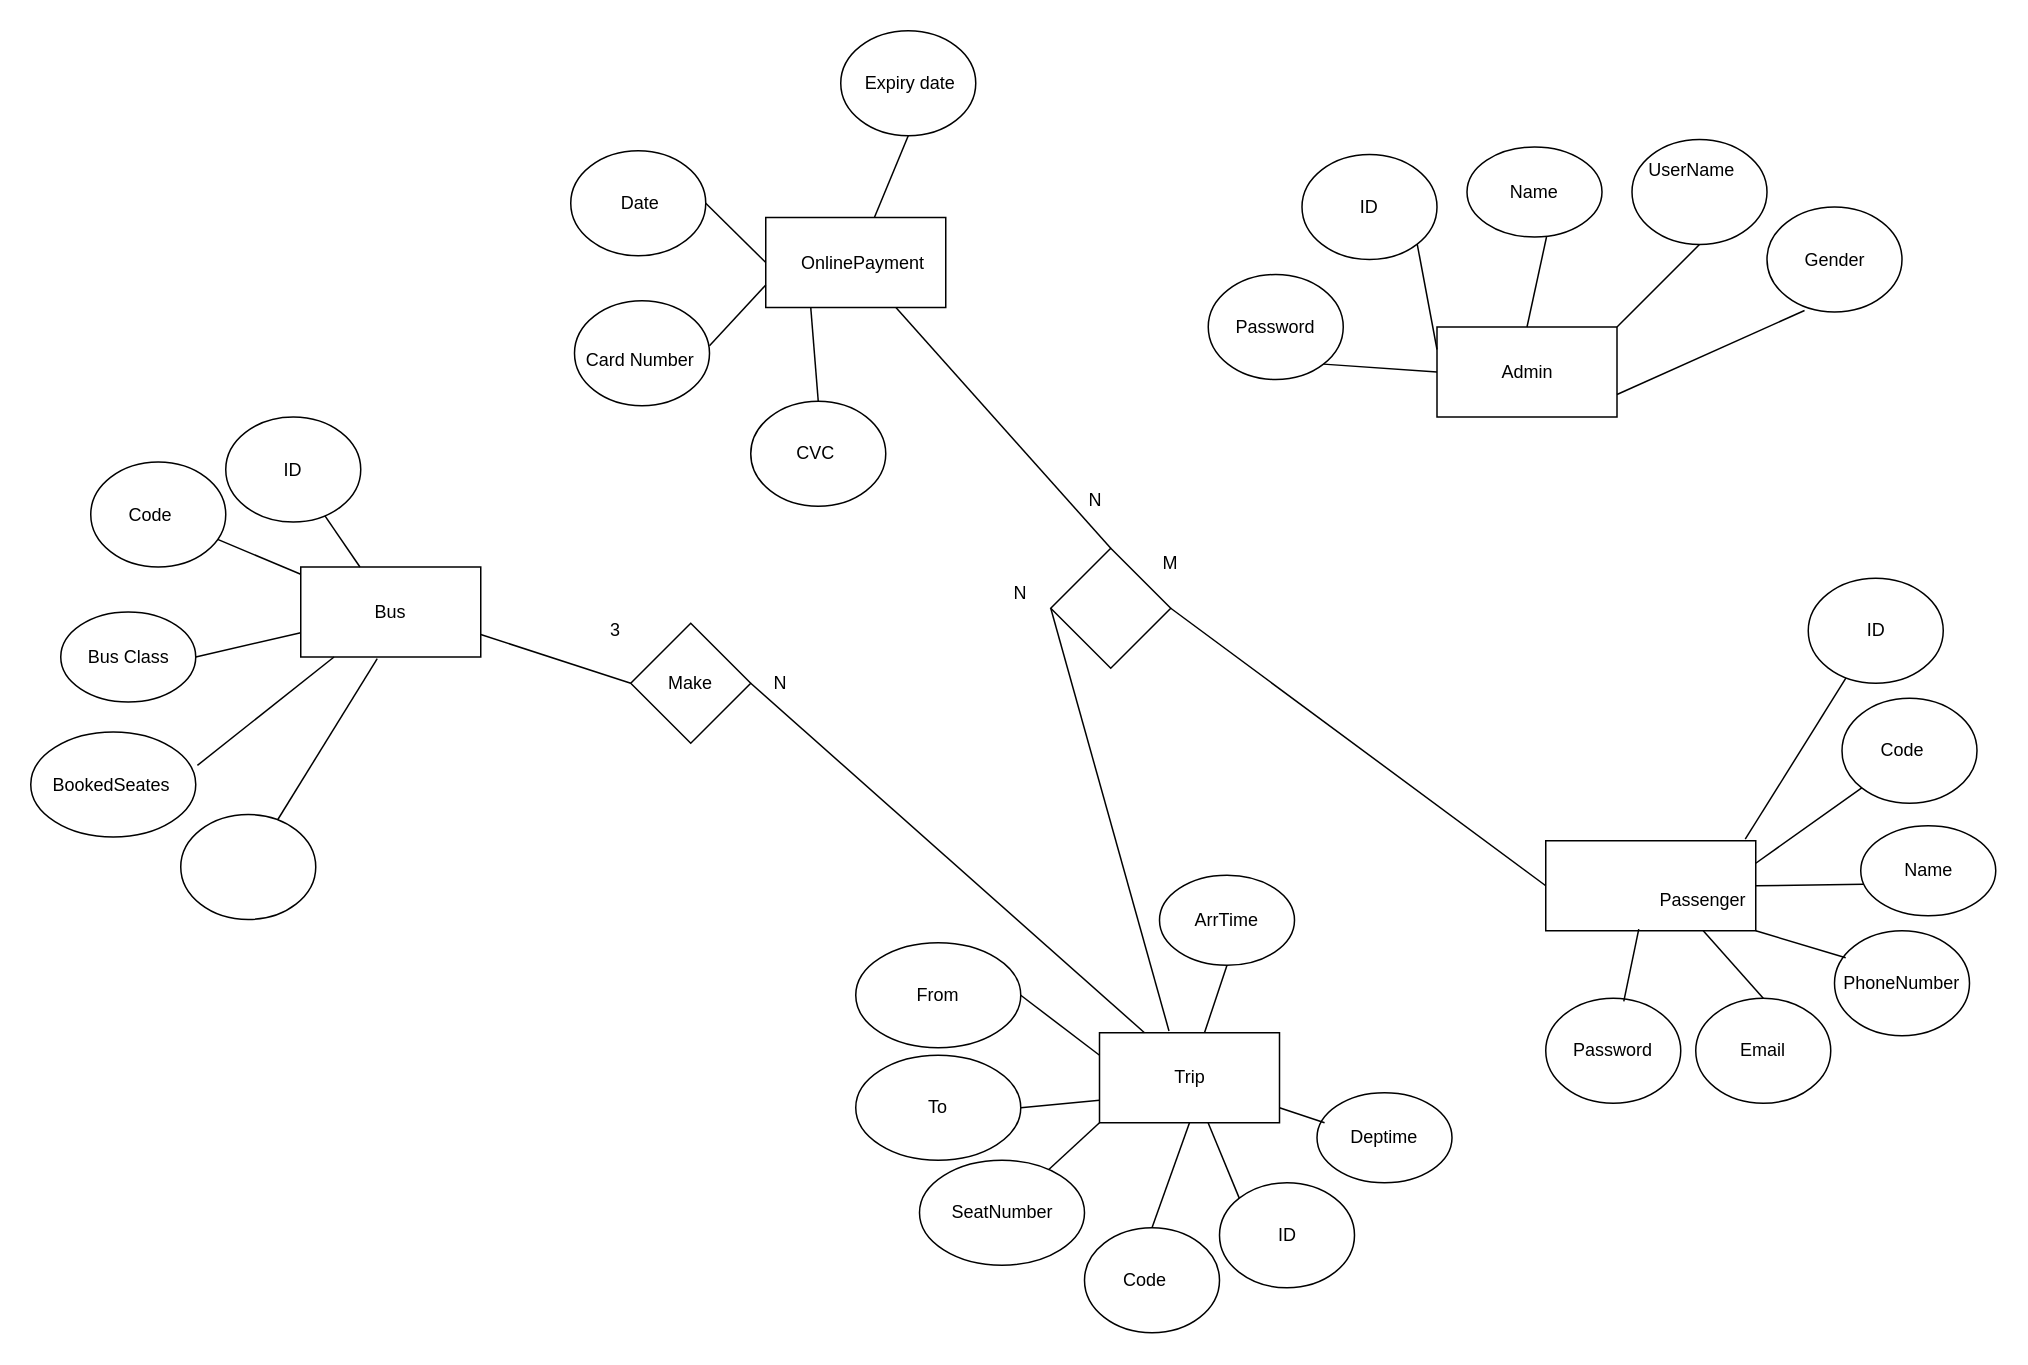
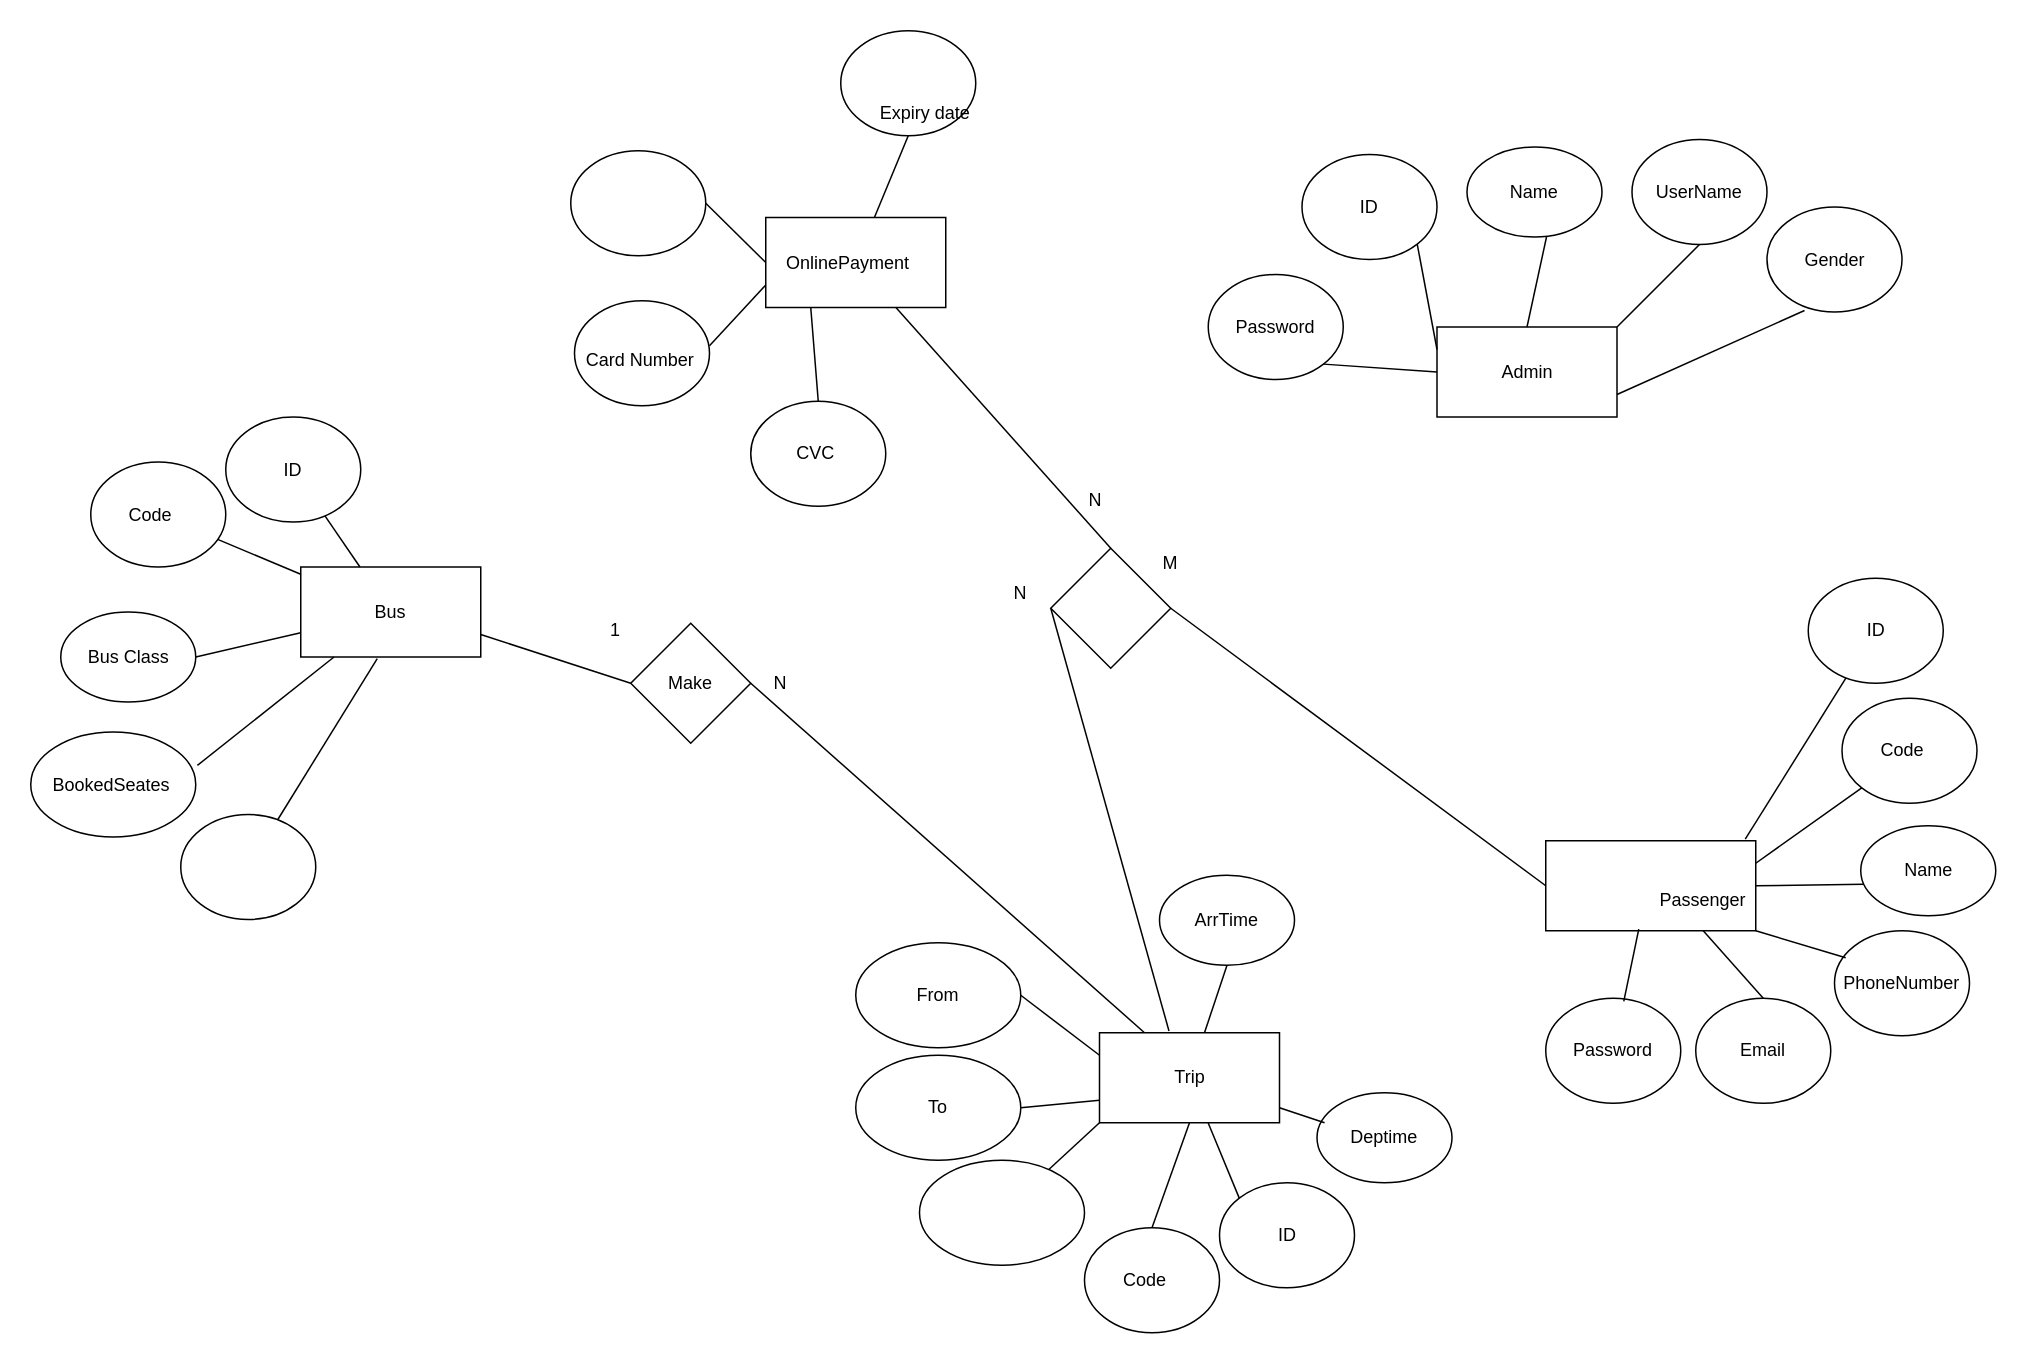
(910, 83) -> (925, 113)
(1692, 170) -> (1700, 192)
(640, 203) -> none
(863, 263) -> (848, 263)
(616, 631) -> (616, 631)
(1002, 1213) -> none
